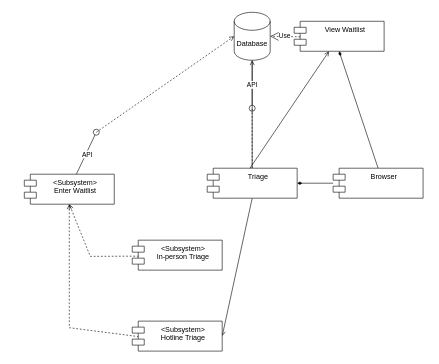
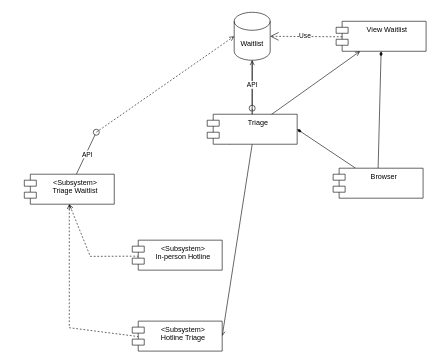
(339, 36) -> (381, 36)
(252, 44) -> (252, 44)
(252, 183) -> (252, 129)
(75, 187) -> (75, 187)
(183, 253) -> (183, 253)
